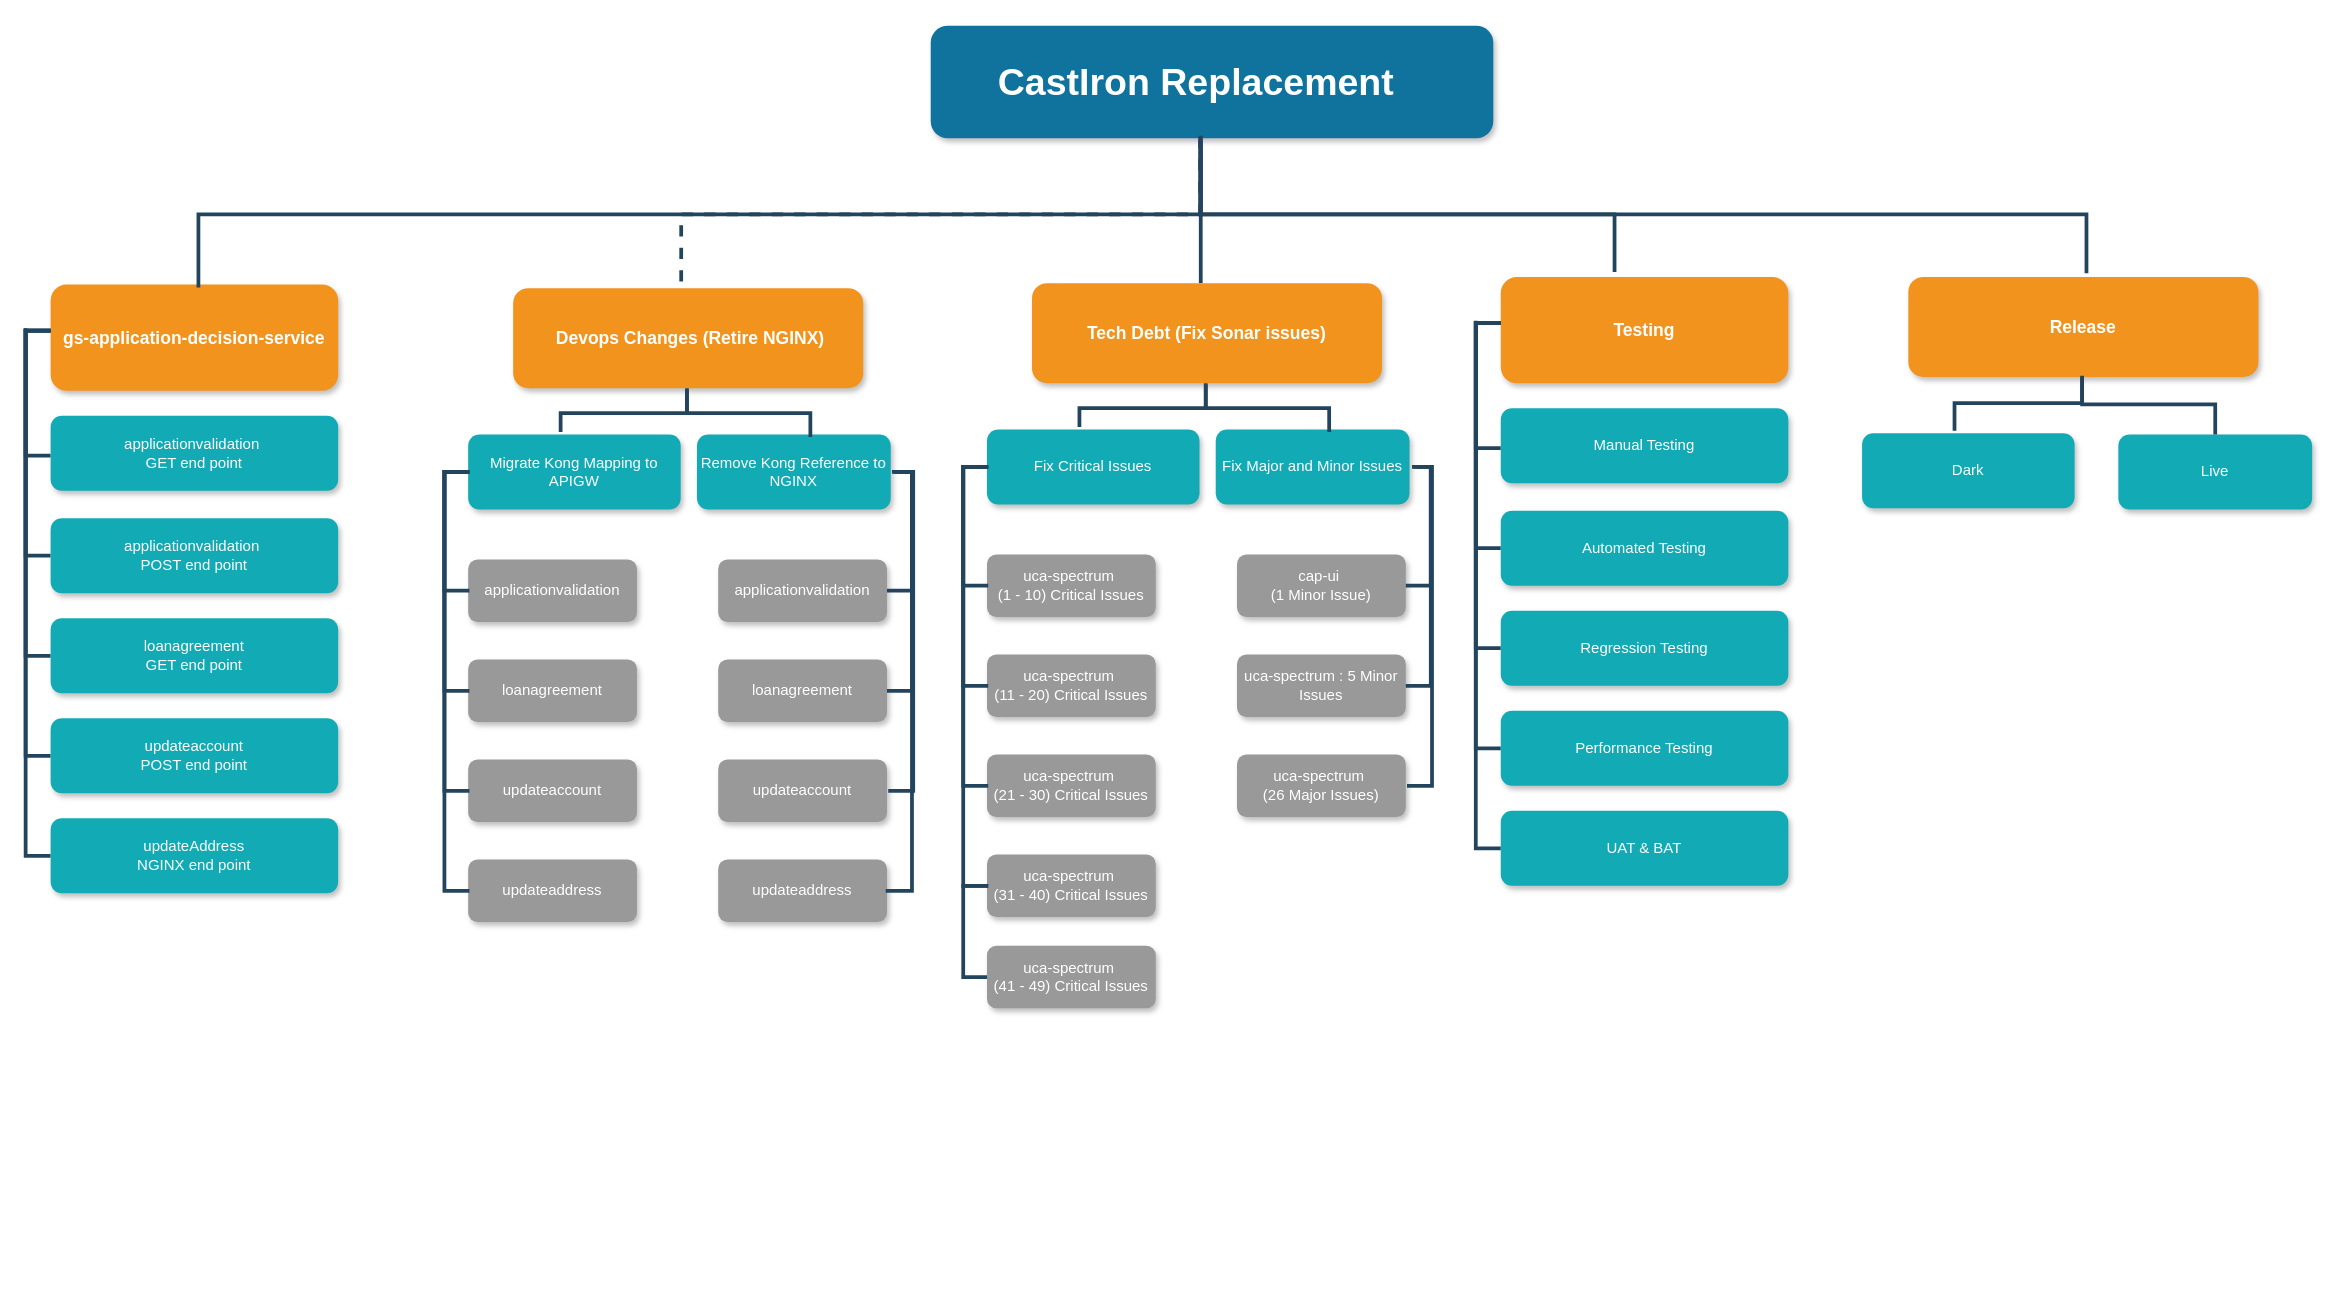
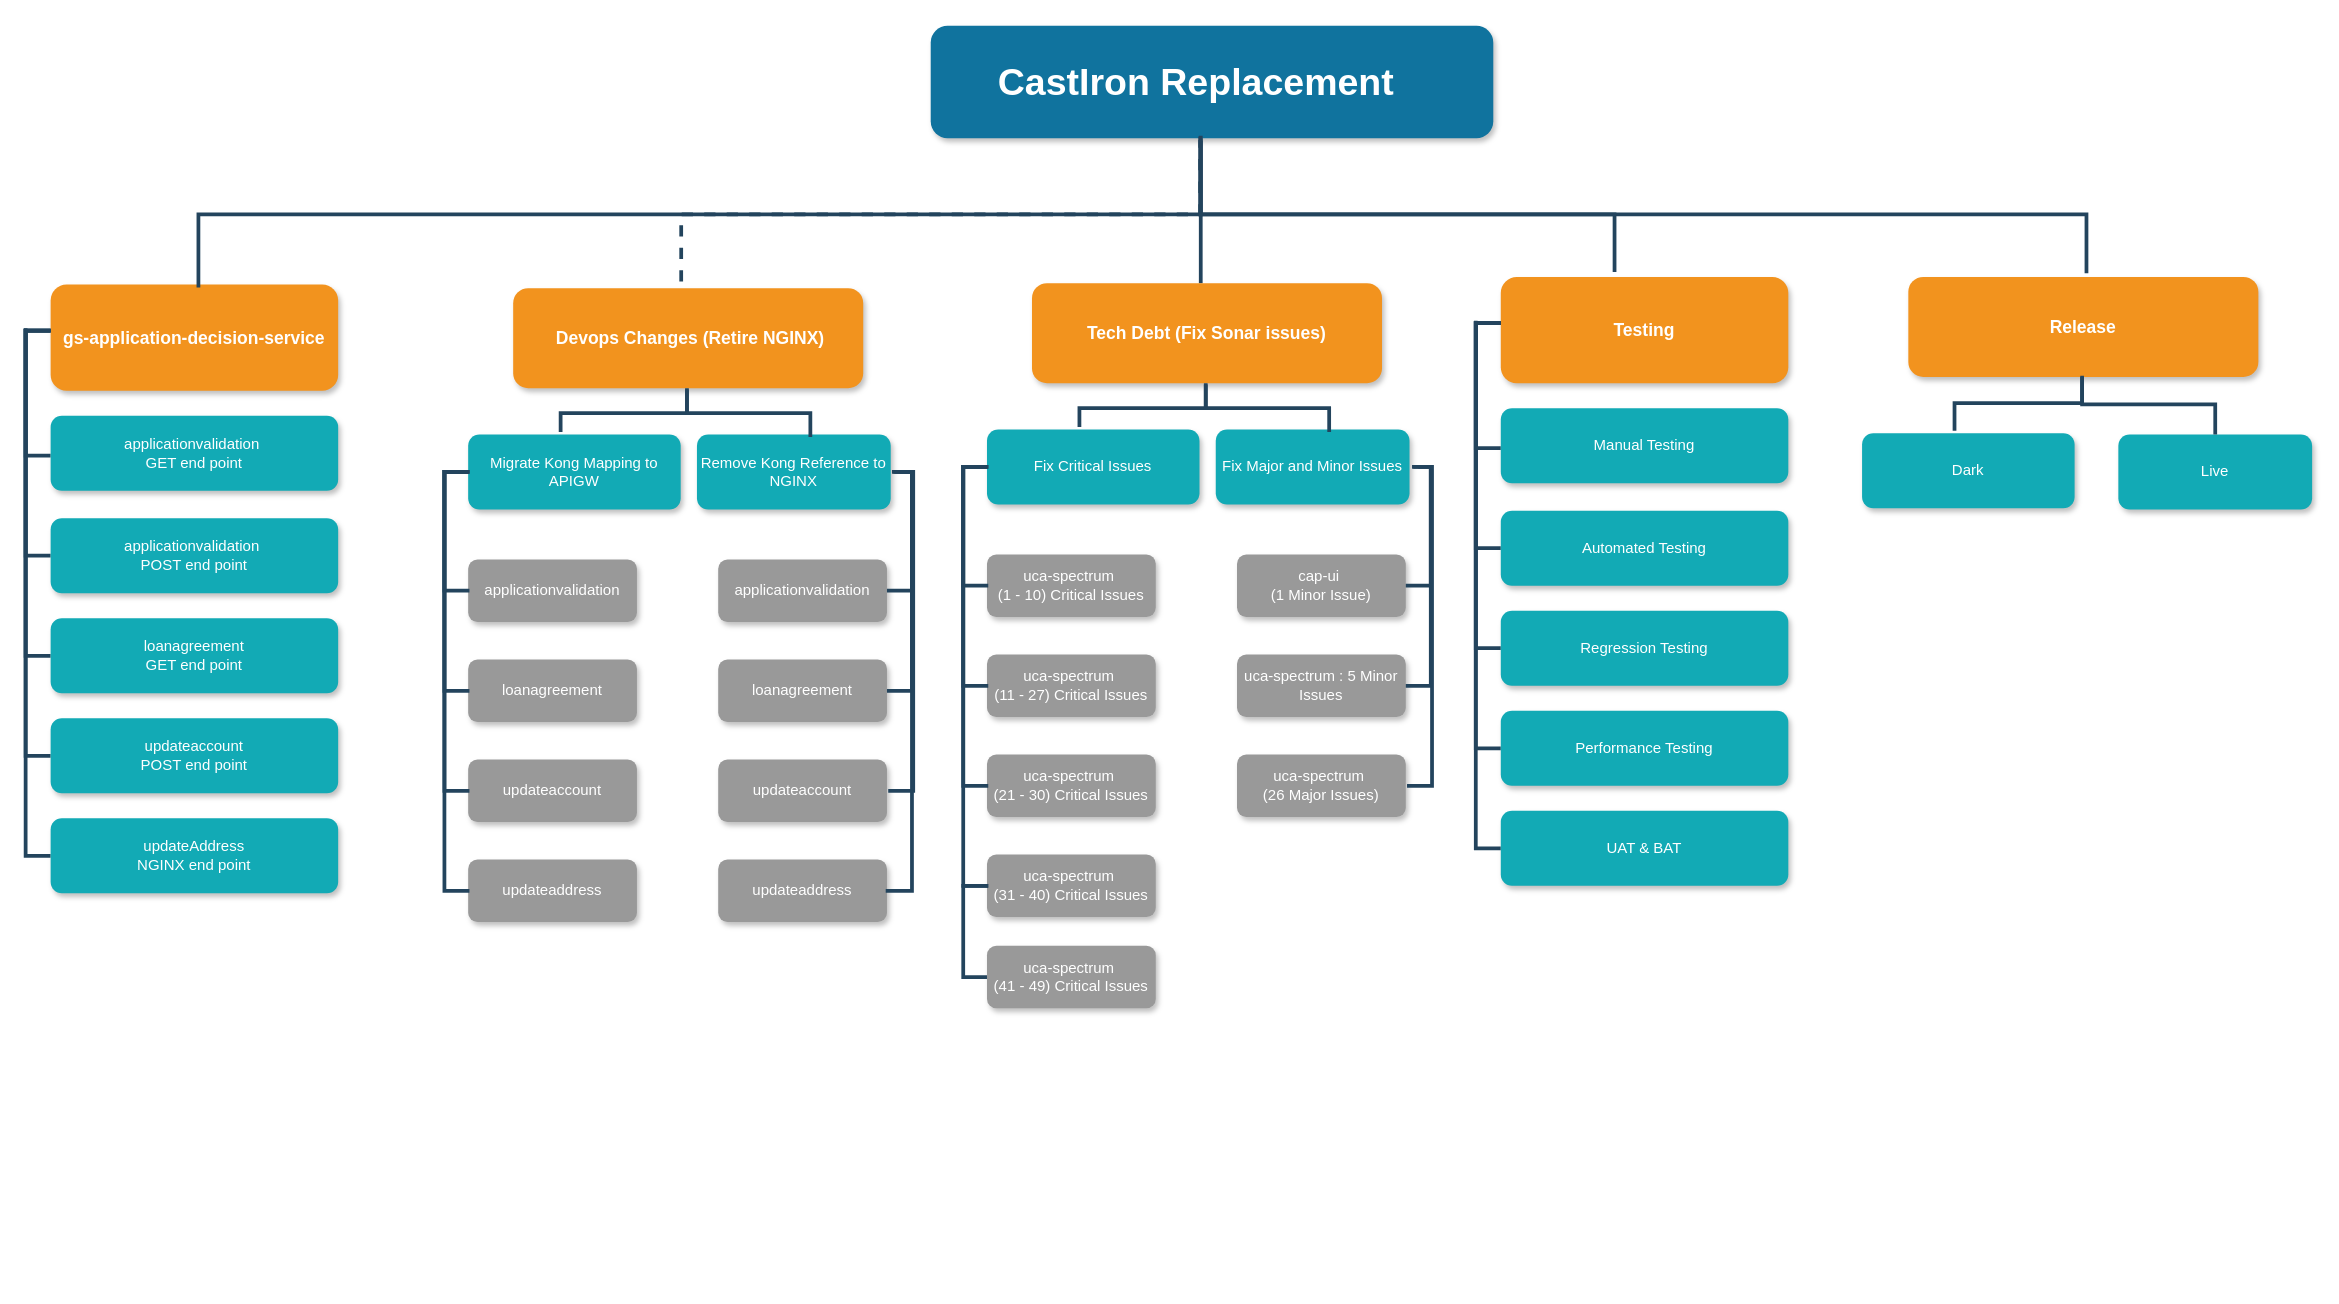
(1071, 686) -> (1071, 686)
